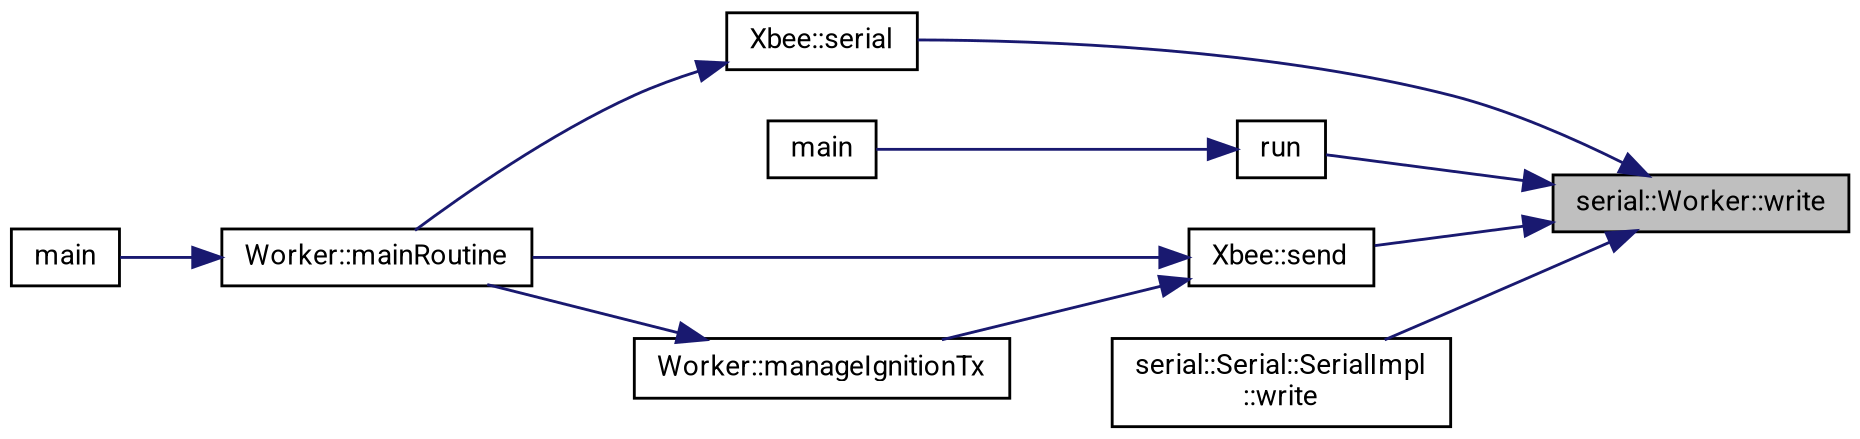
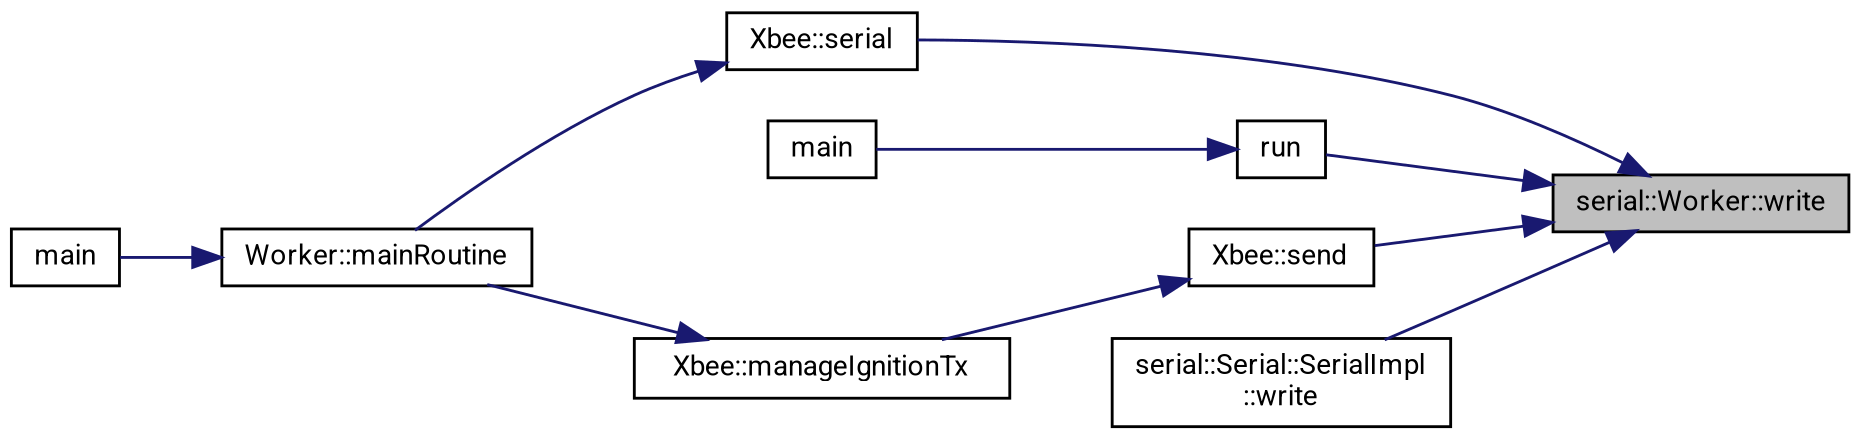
(846, 257) -> none
(822, 368) -> (822, 368)
